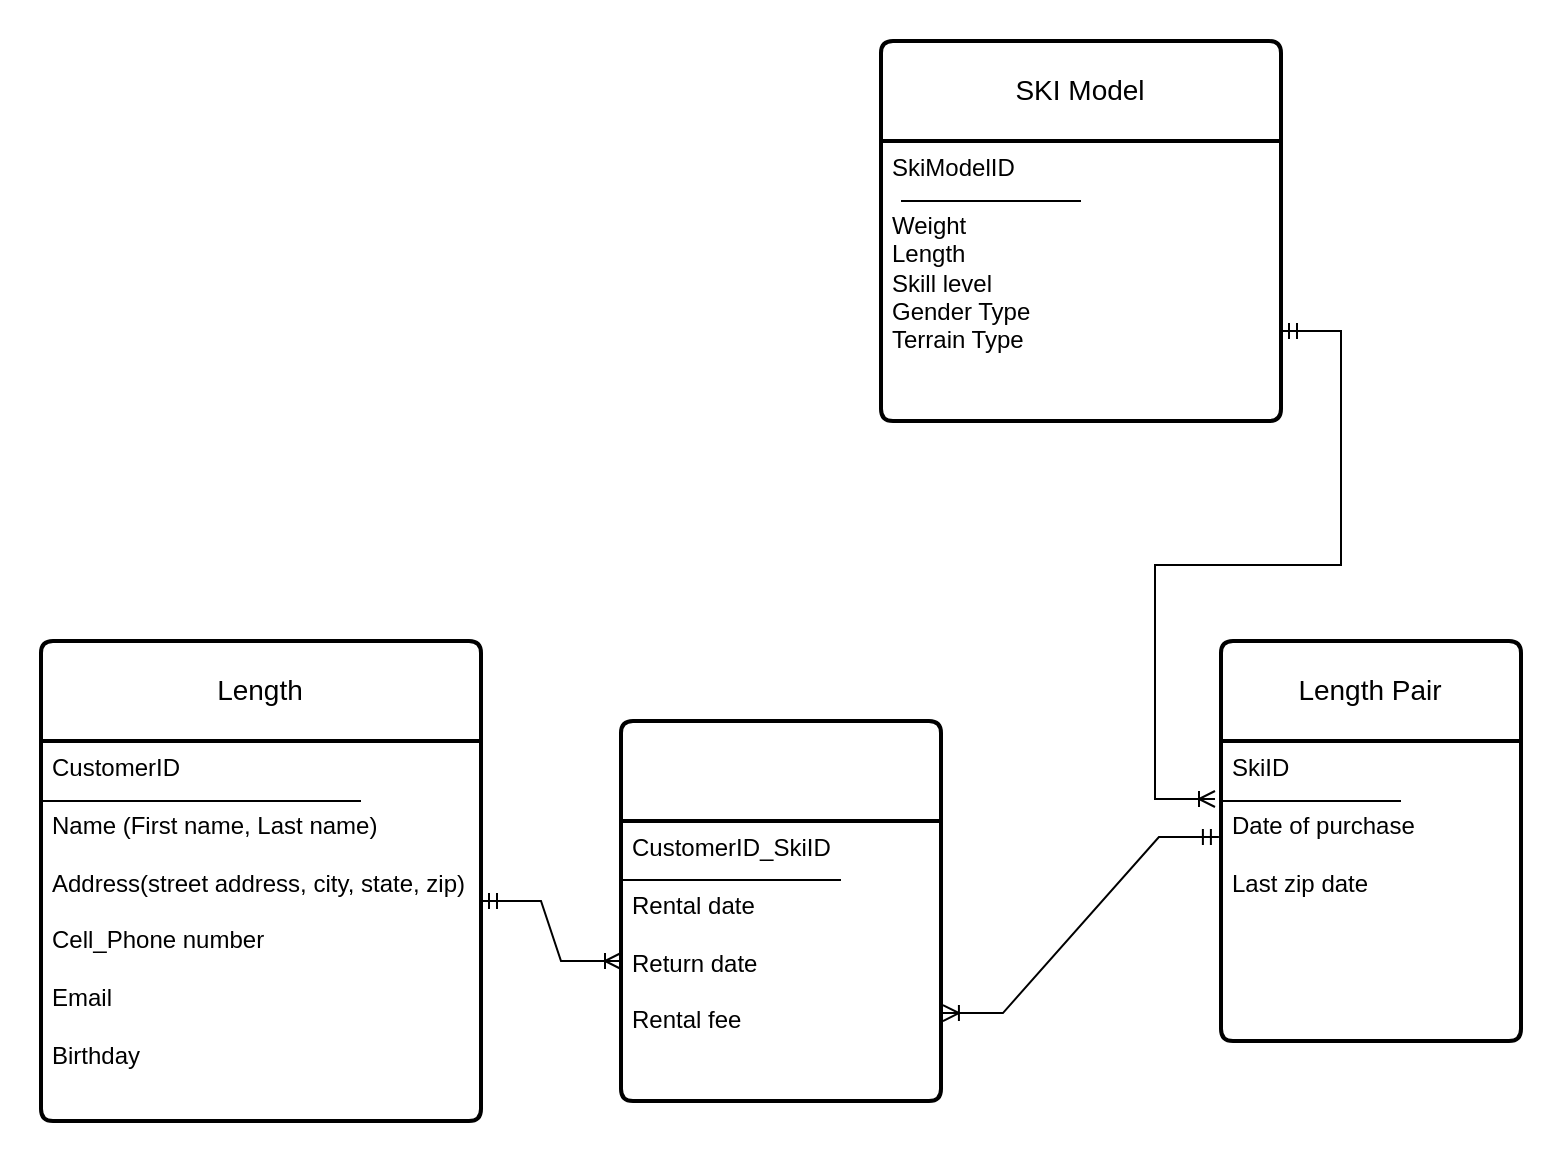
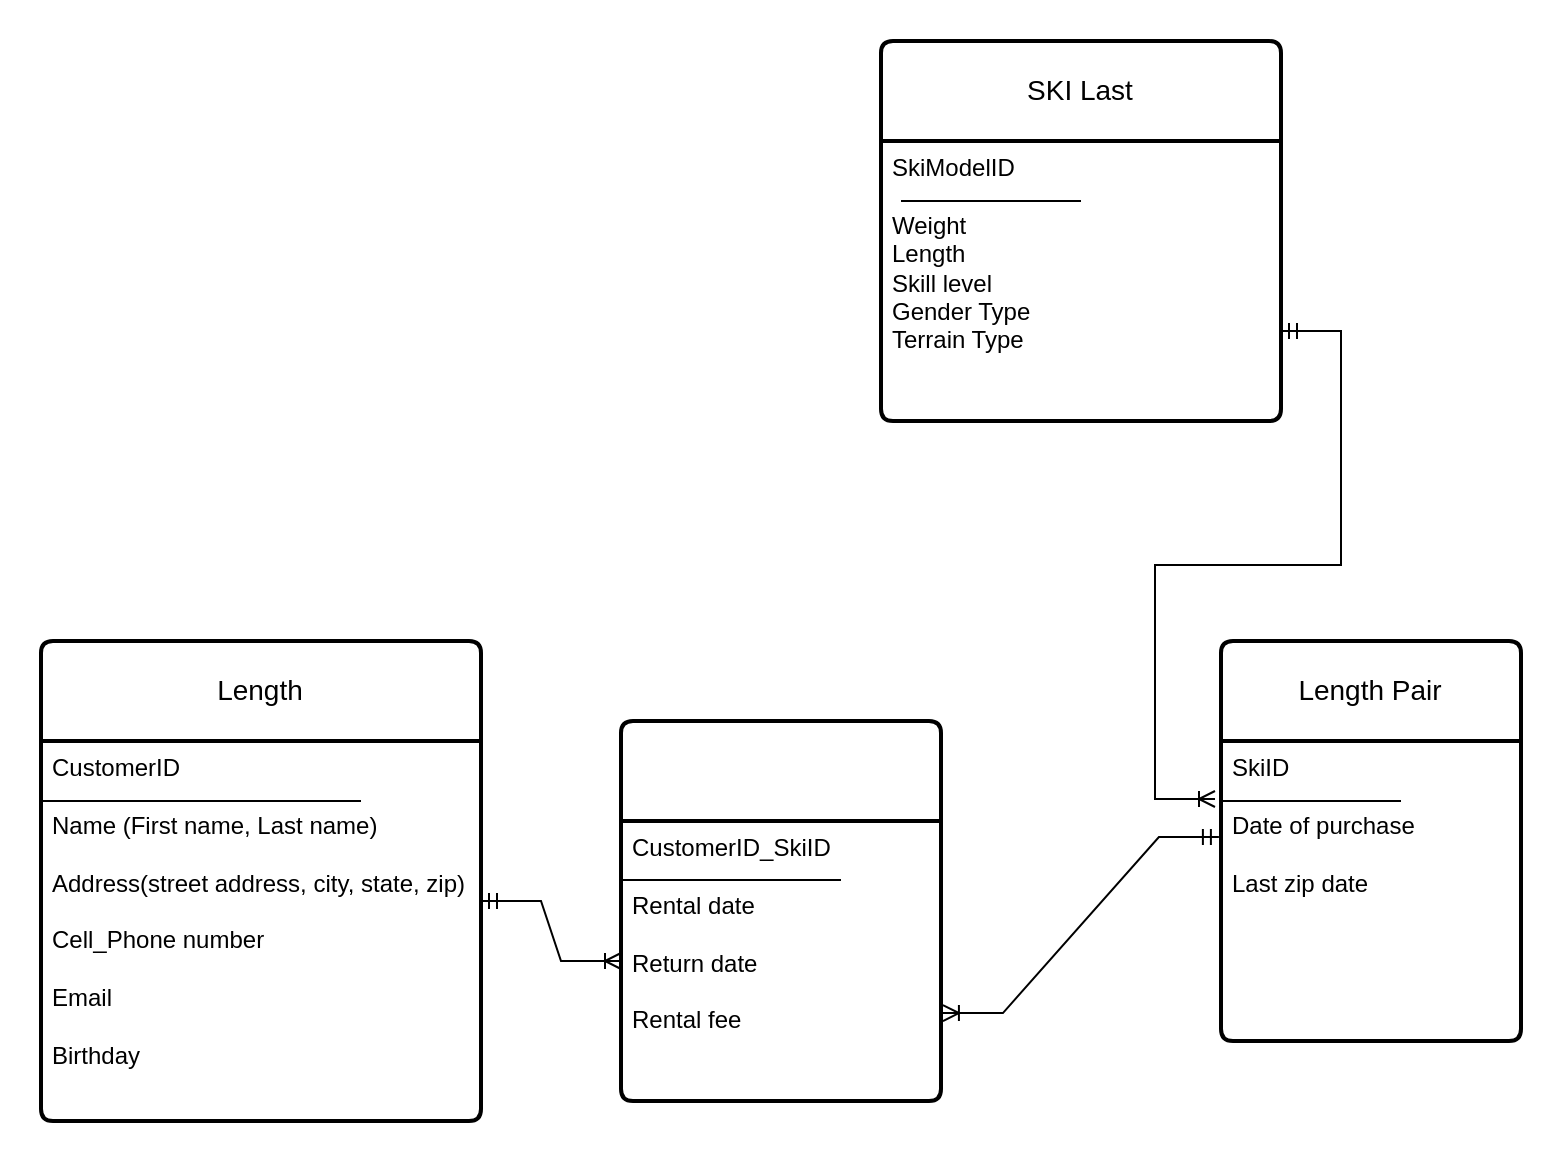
(1081, 91) -> (1081, 91)
